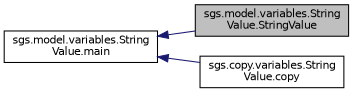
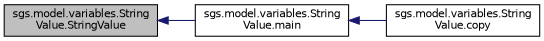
(182, 33) -> (182, 20)
(272, 72) -> (463, 20)
